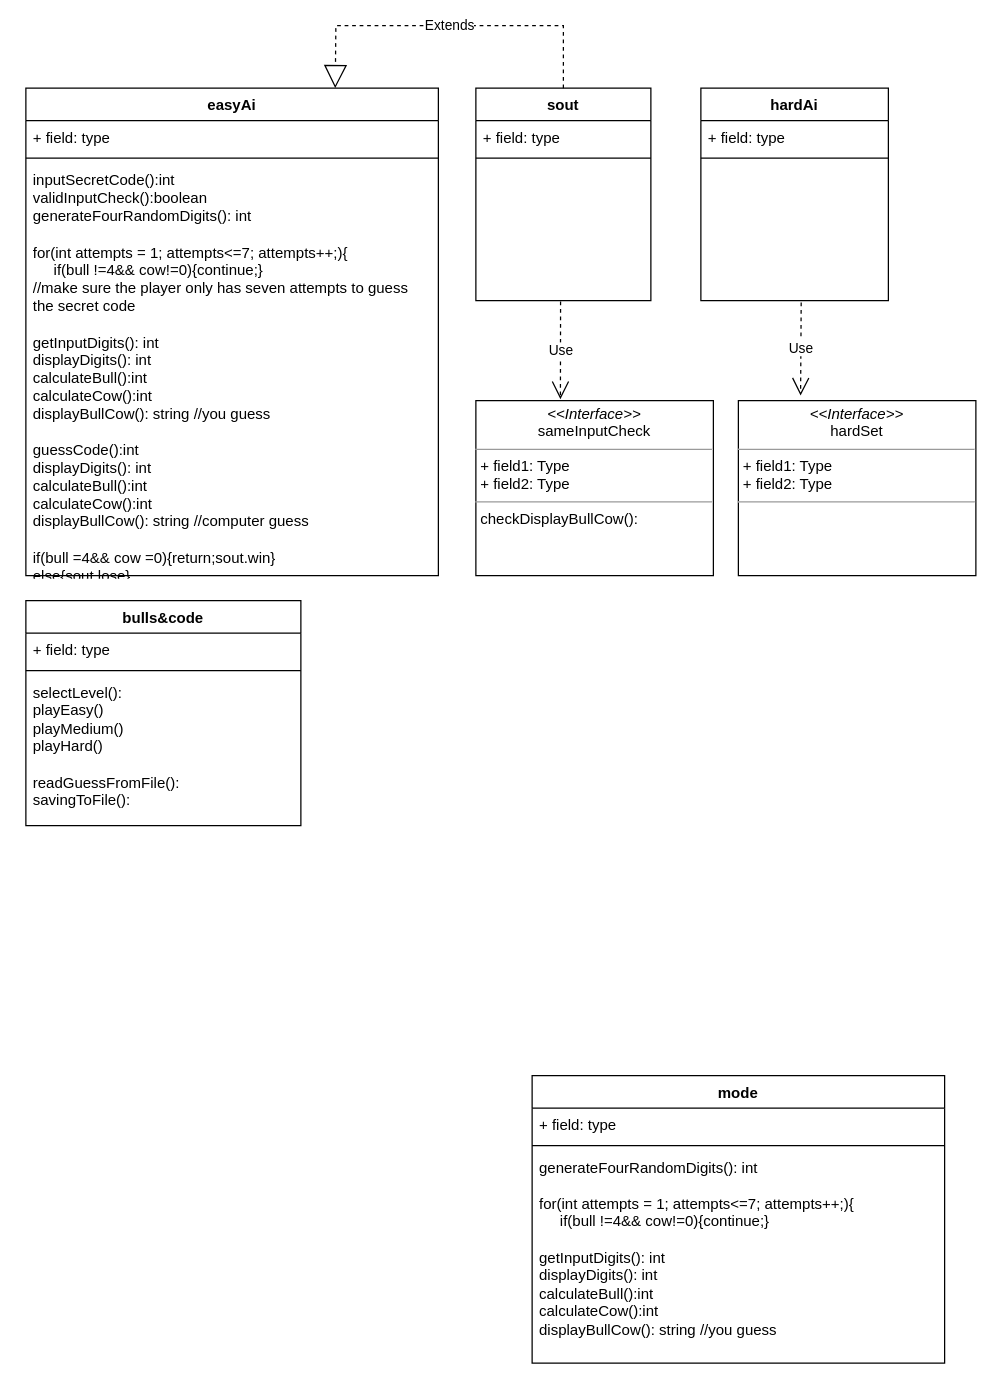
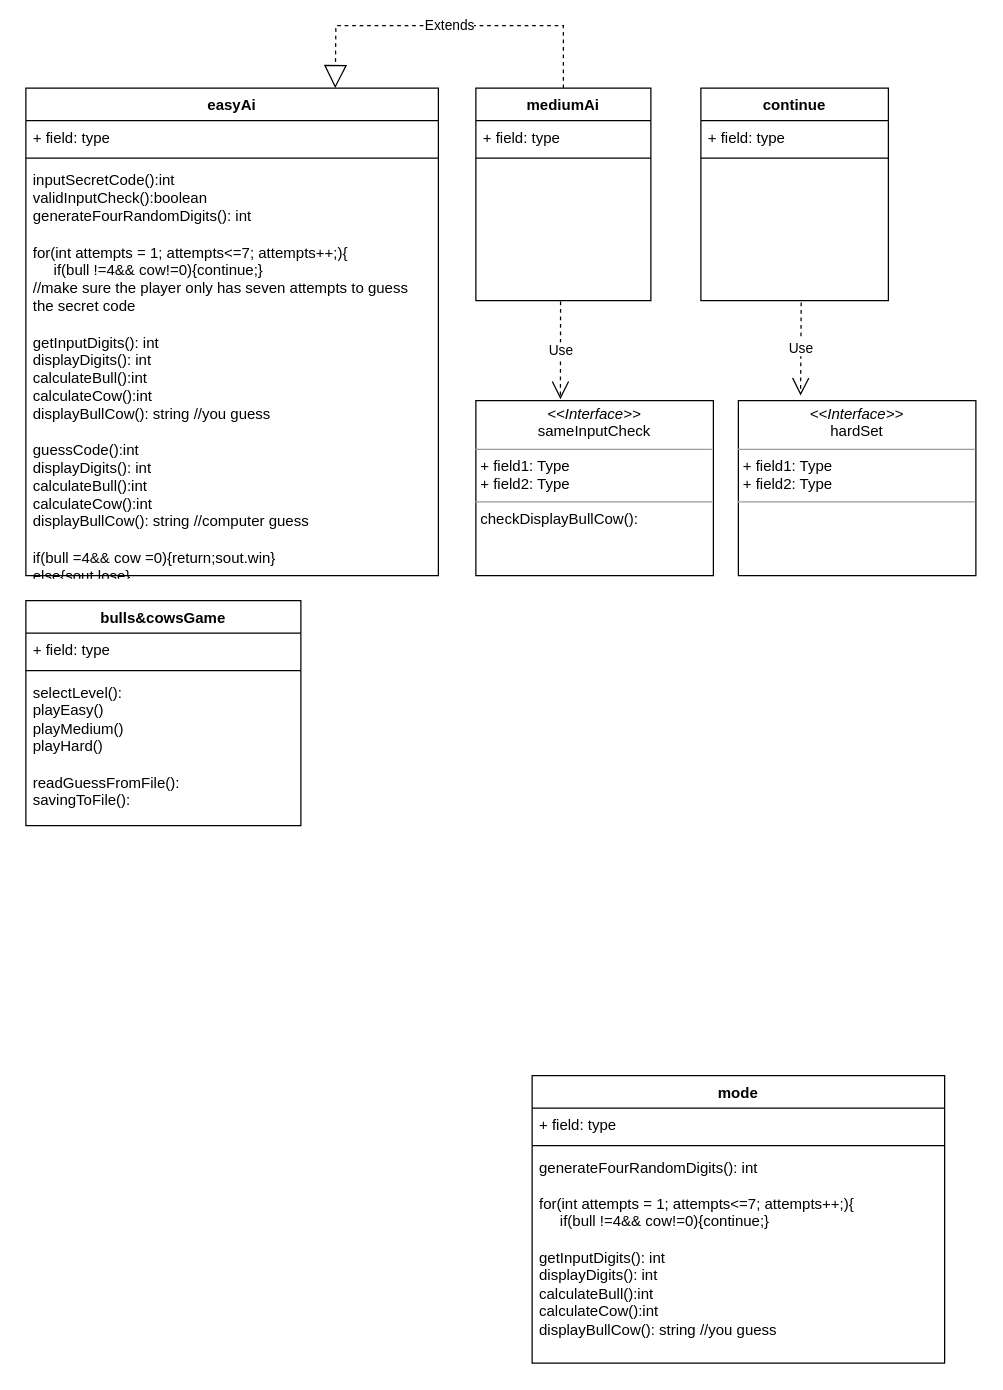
(563, 106) -> (563, 106)
(794, 106) -> (794, 106)
(163, 618) -> (163, 618)
